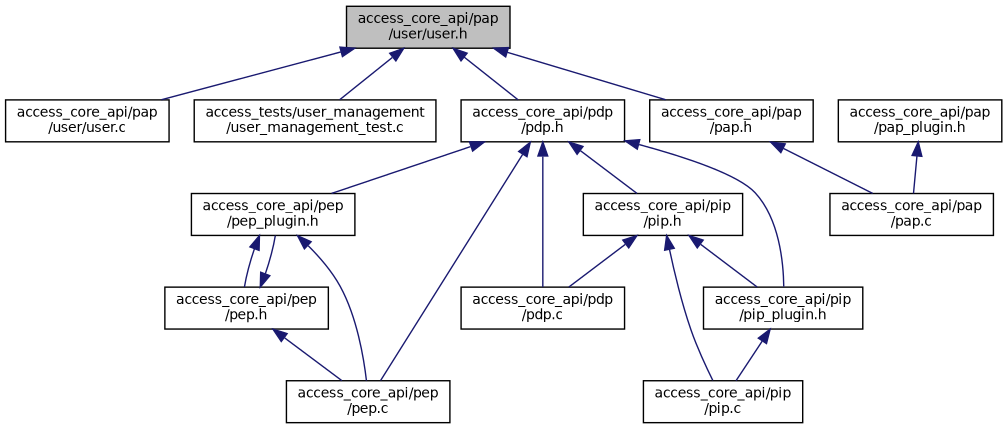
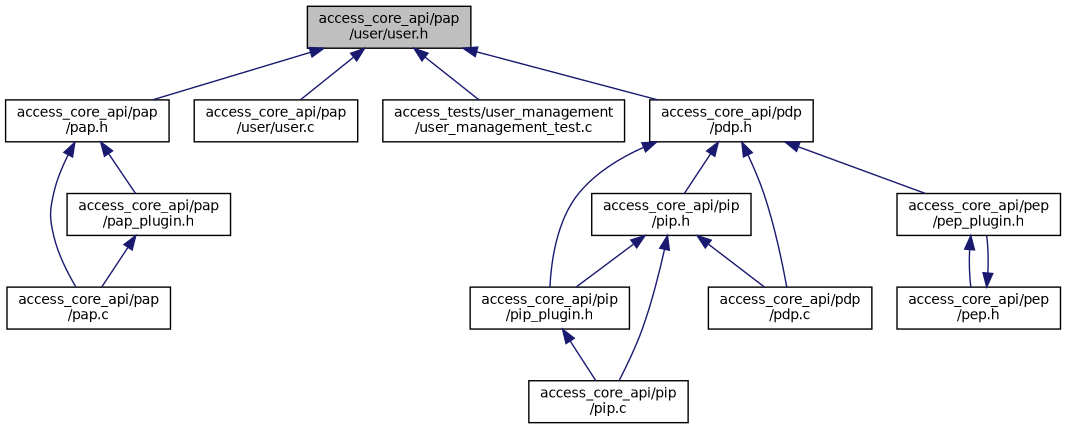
none -> (122, 174)
(368, 402) -> none
